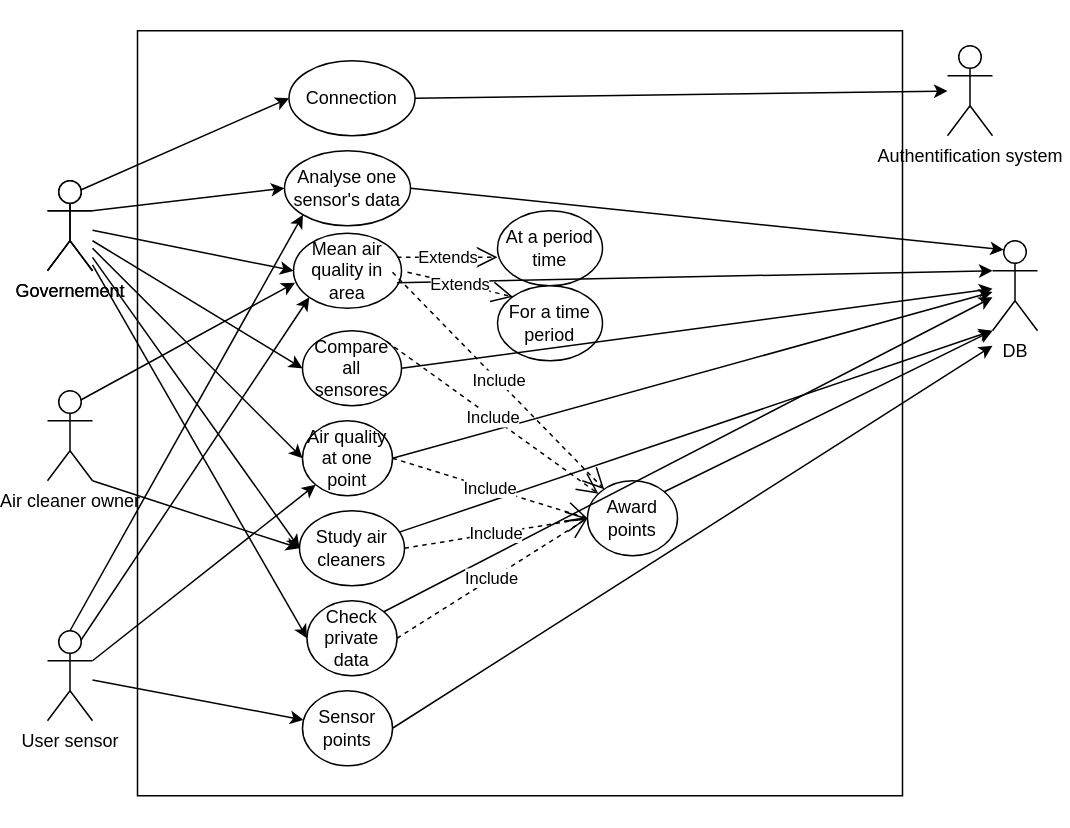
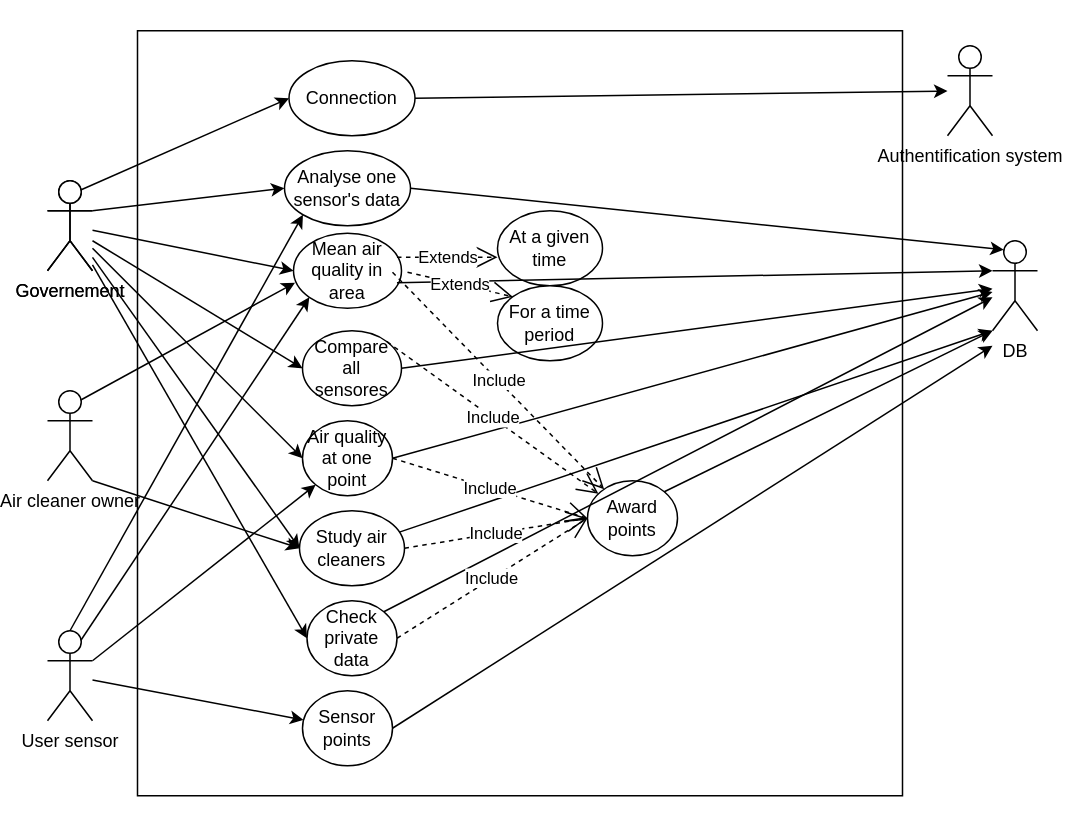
(550, 248) -> (550, 248)
